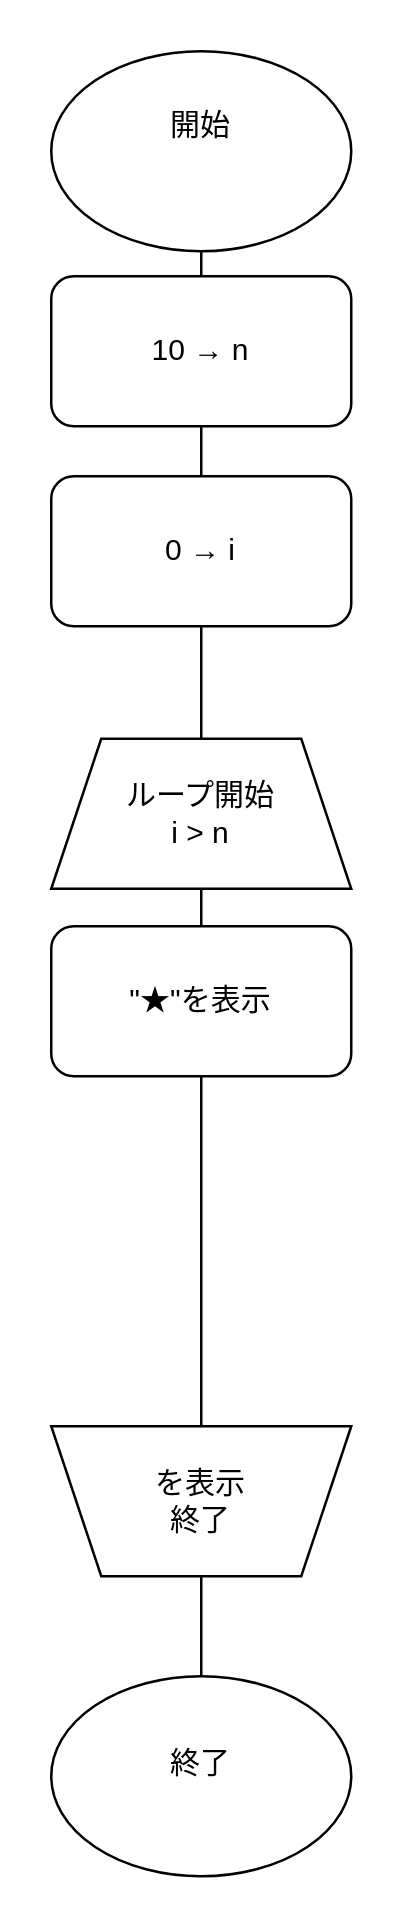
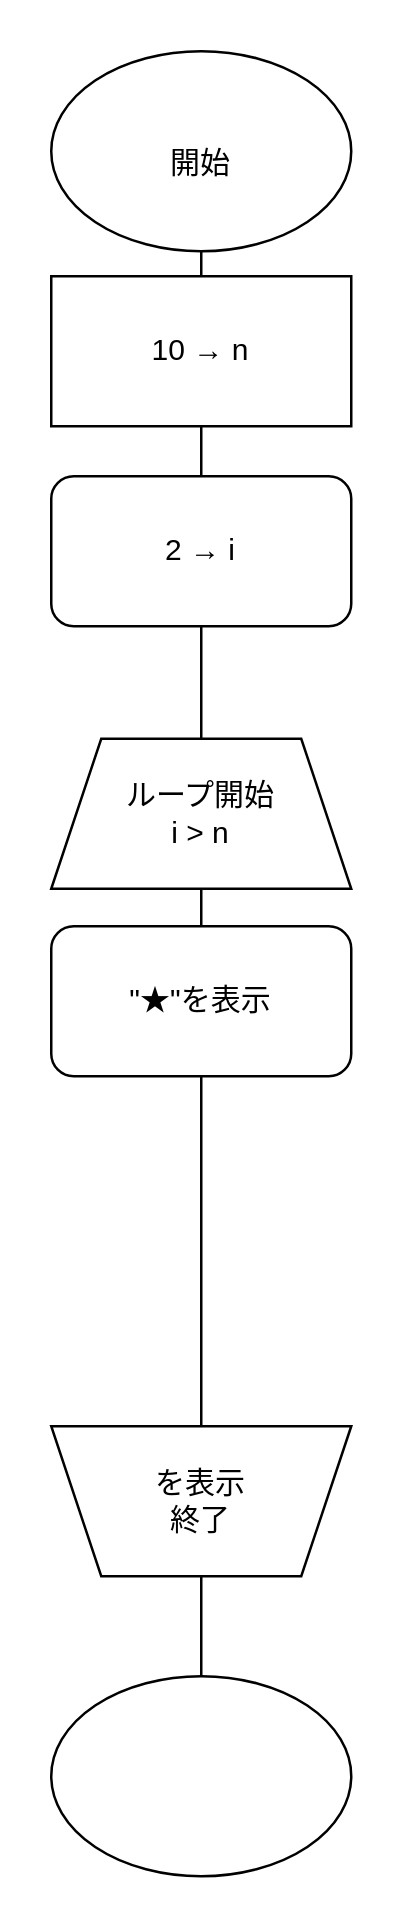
(201, 126) -> (201, 164)
(201, 351) -> (201, 351)
(201, 551) -> (201, 551)
(201, 1764) -> none
